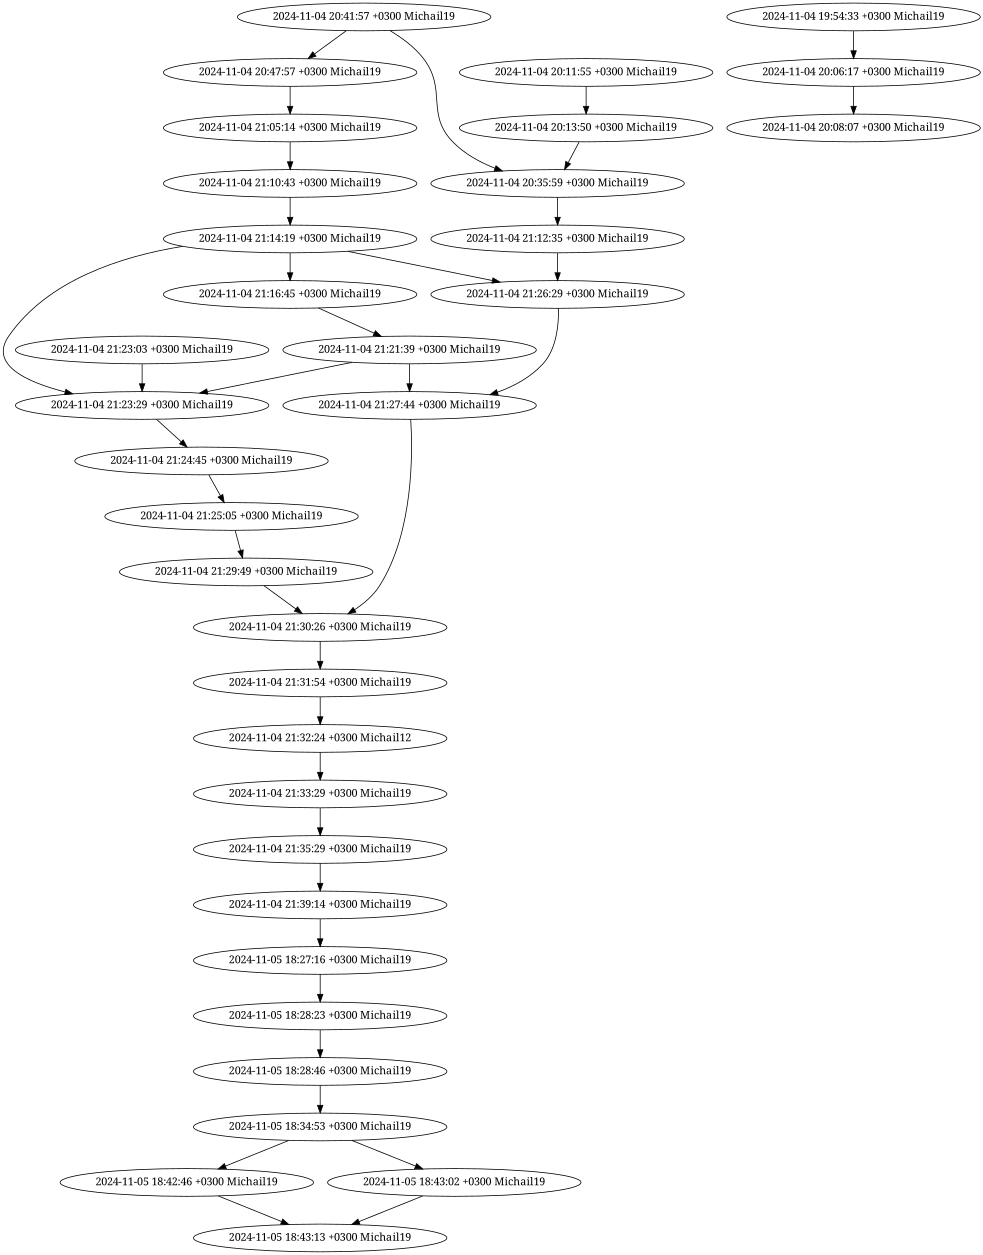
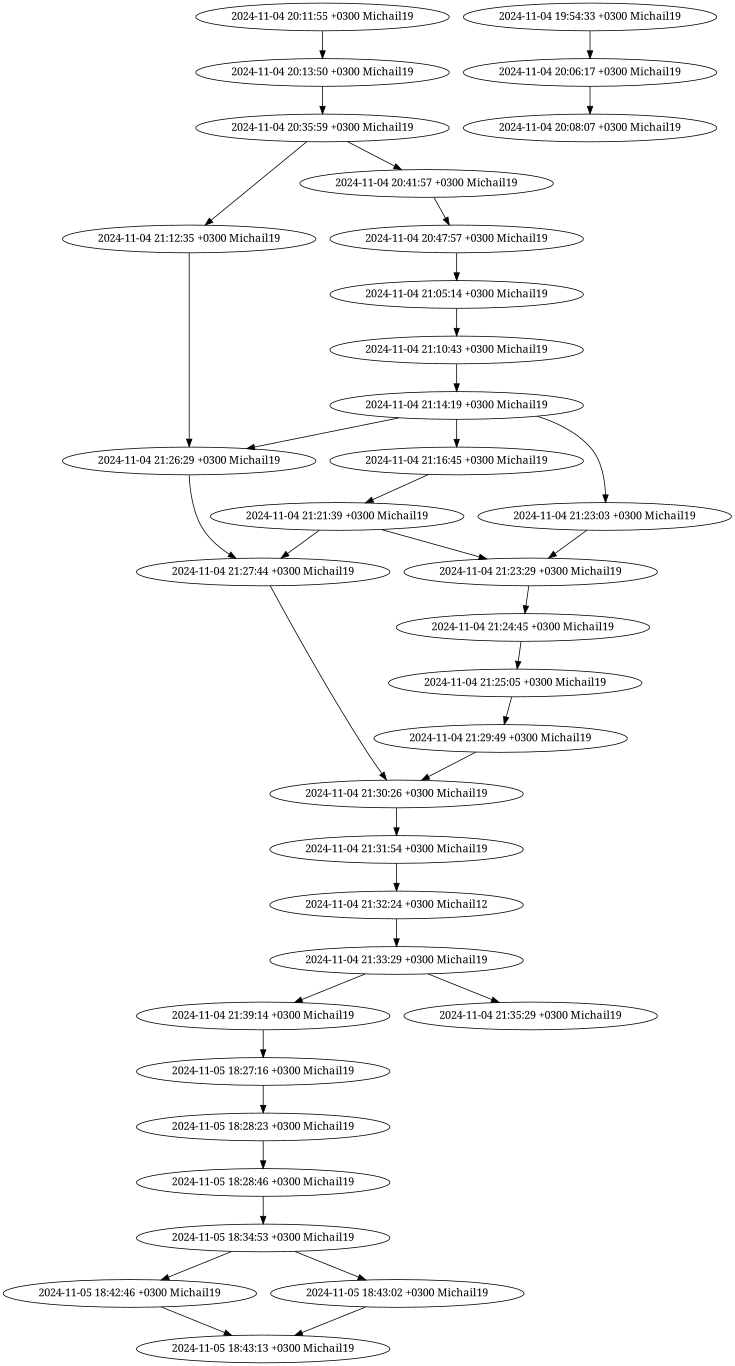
(437, 104) -> (371, 154)
(46, 298) -> (586, 443)
(320, 873) -> (333, 987)
